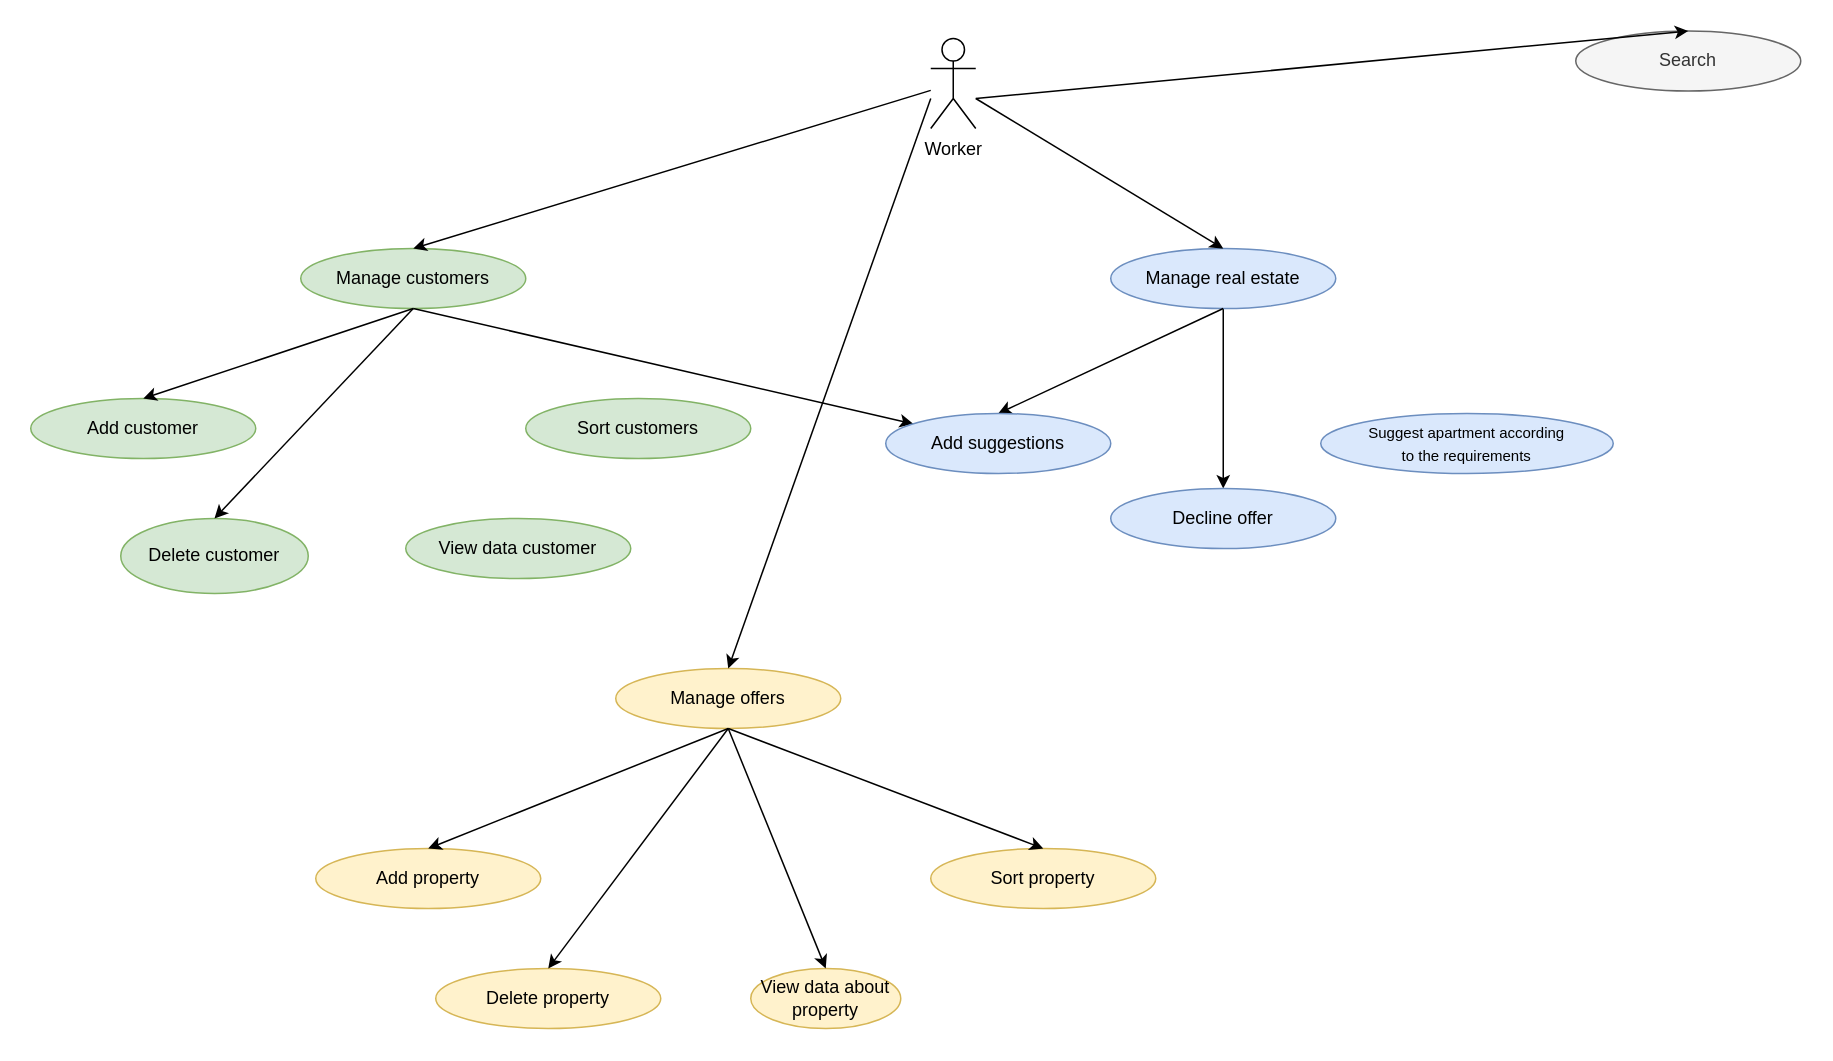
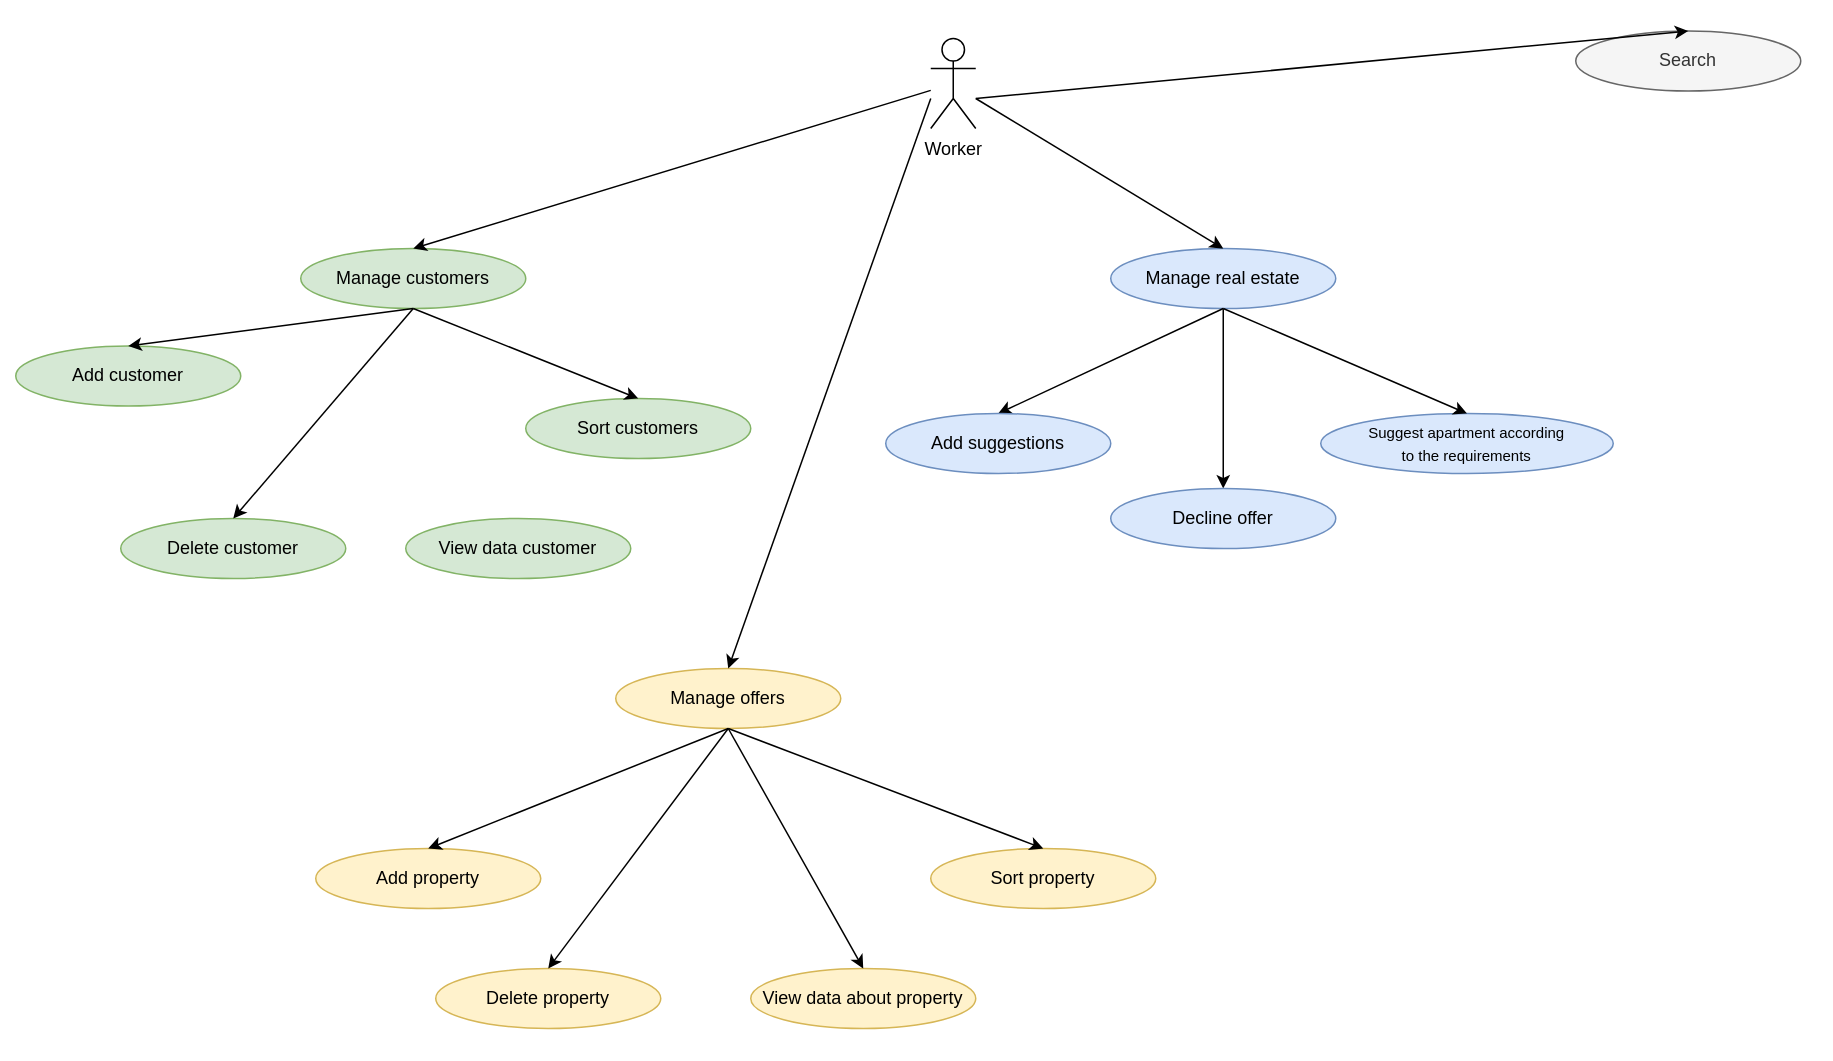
none -> (1342, 359)
(660, 365) -> (522, 352)
(143, 428) -> (128, 376)
(215, 556) -> (233, 548)
(826, 998) -> (863, 998)
